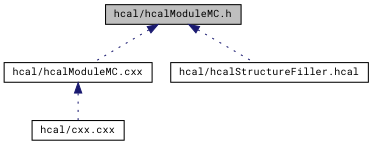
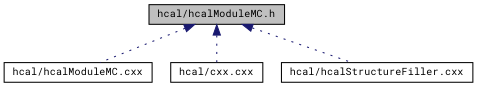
(270, 72) -> (377, 72)
(78, 107) -> (217, 49)
